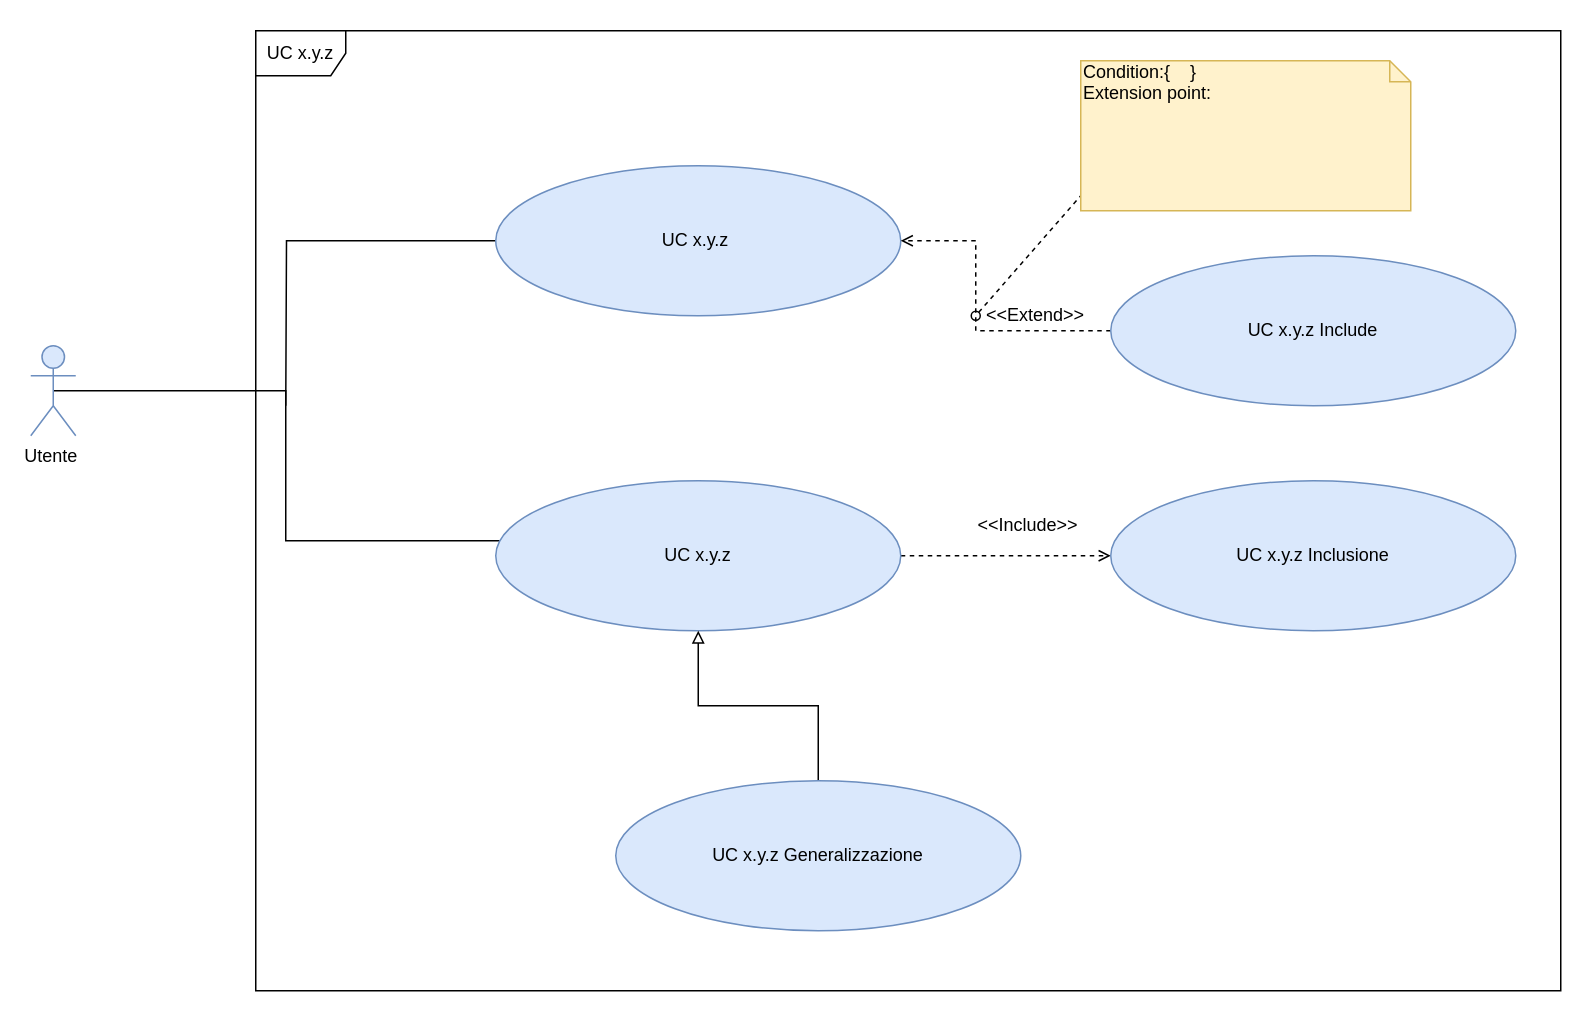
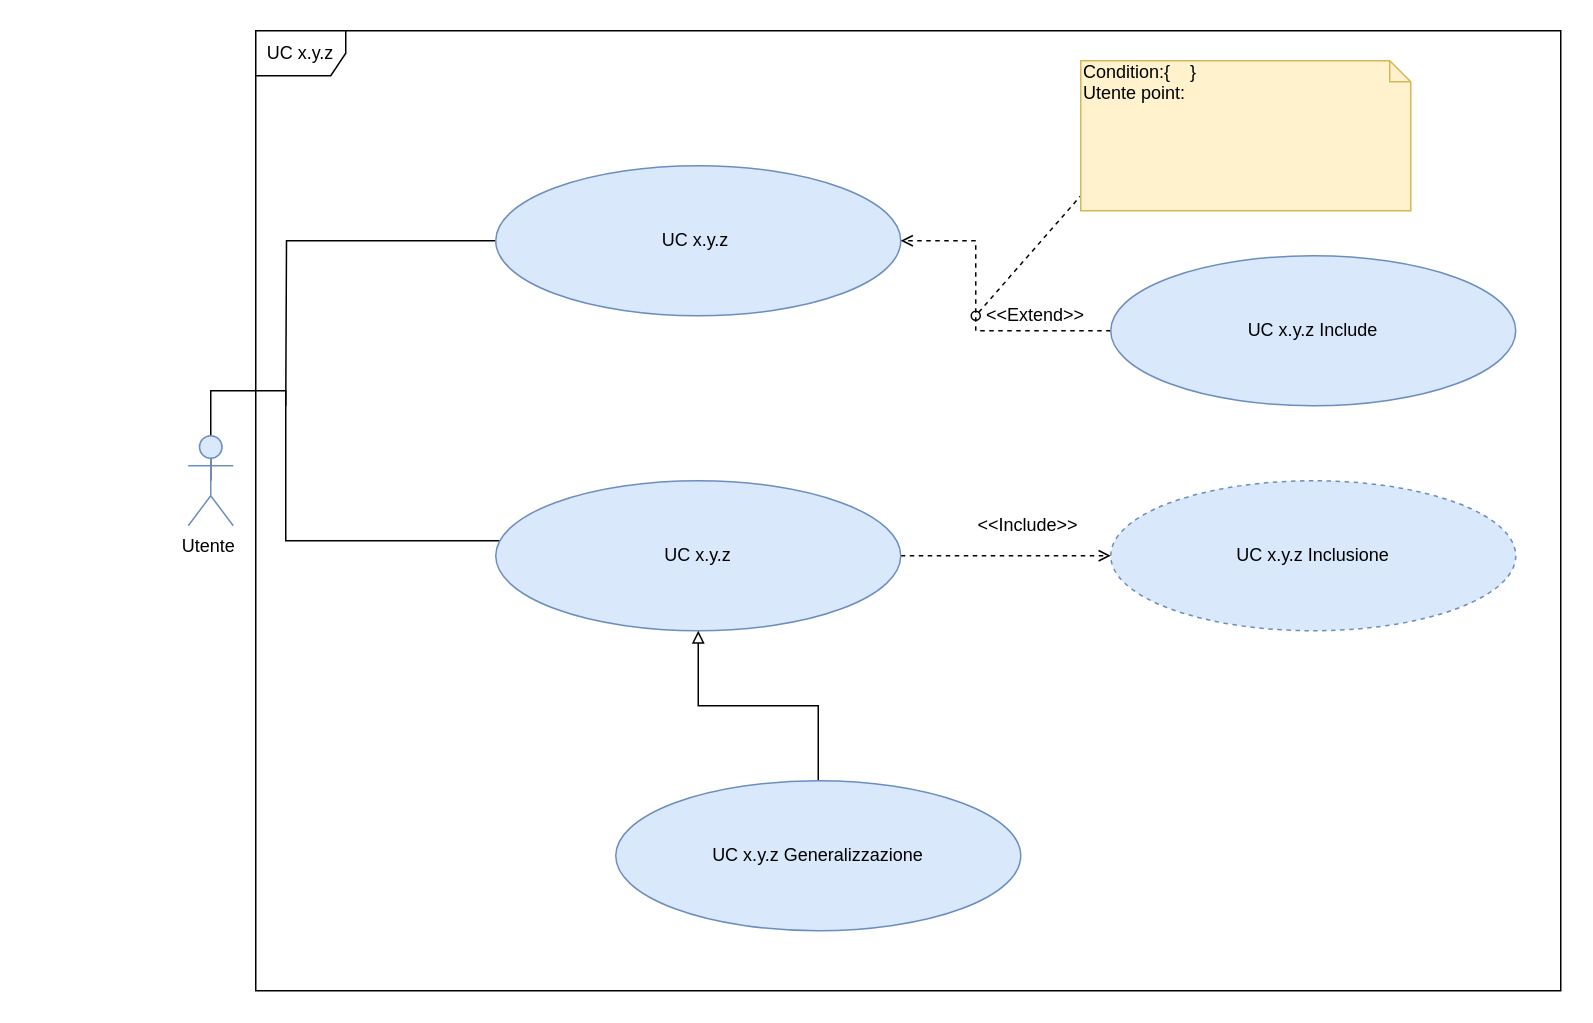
(1155, 84) -> (1153, 84)
(53, 391) -> (211, 481)
(1313, 556) -> (1313, 556)
